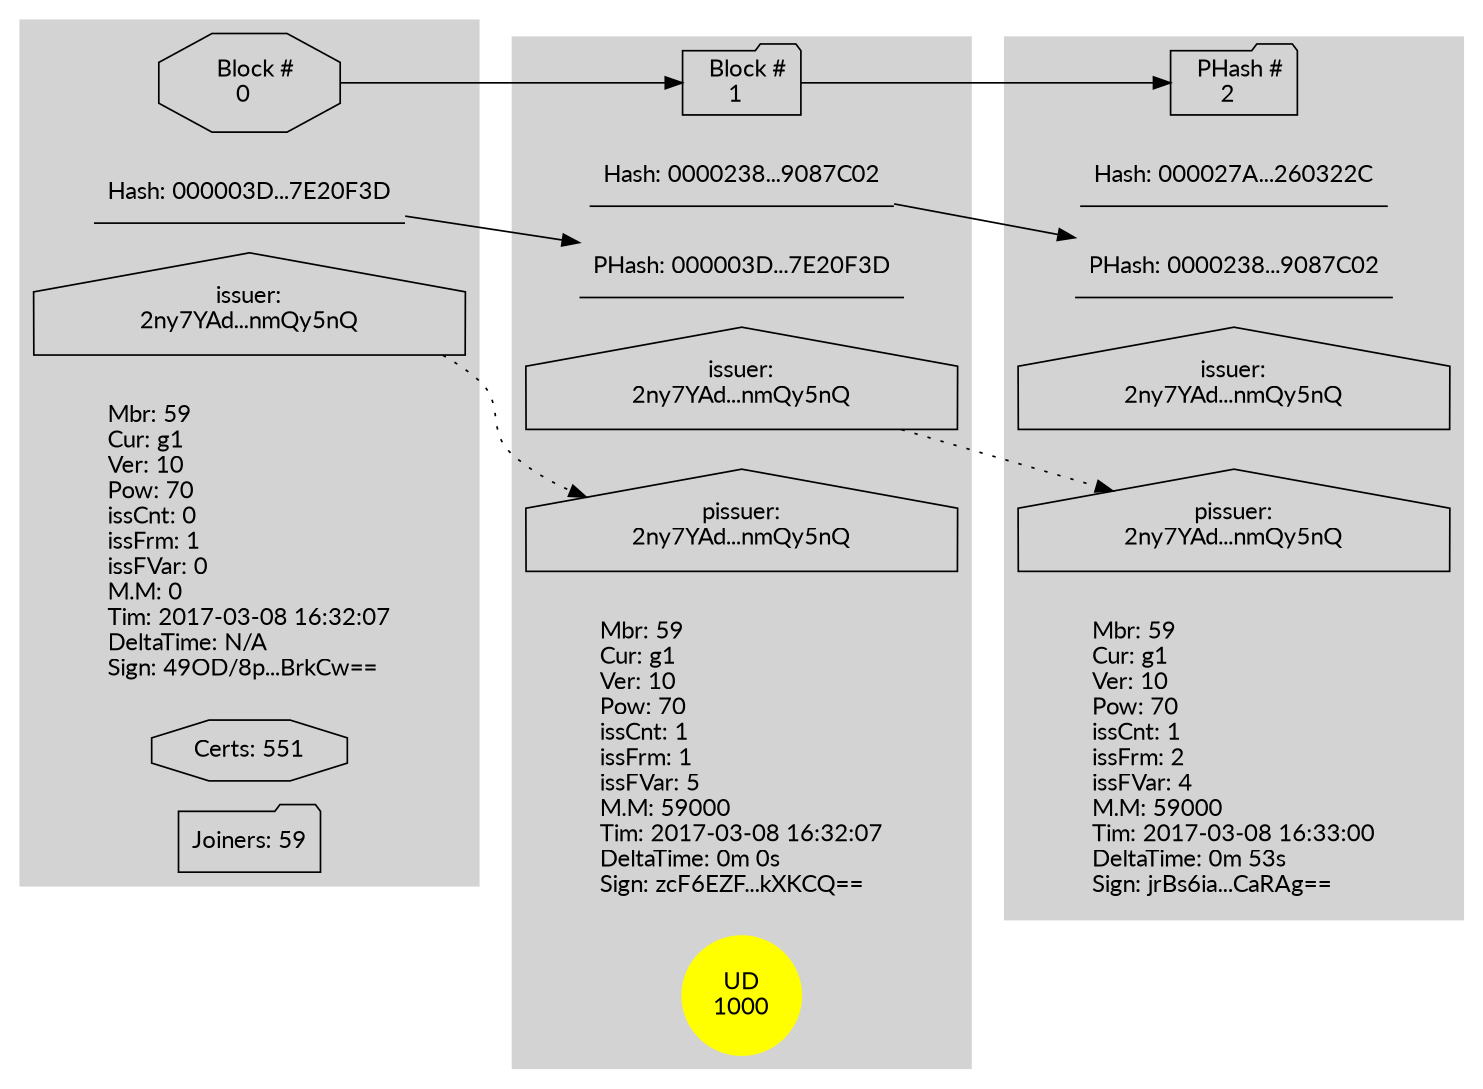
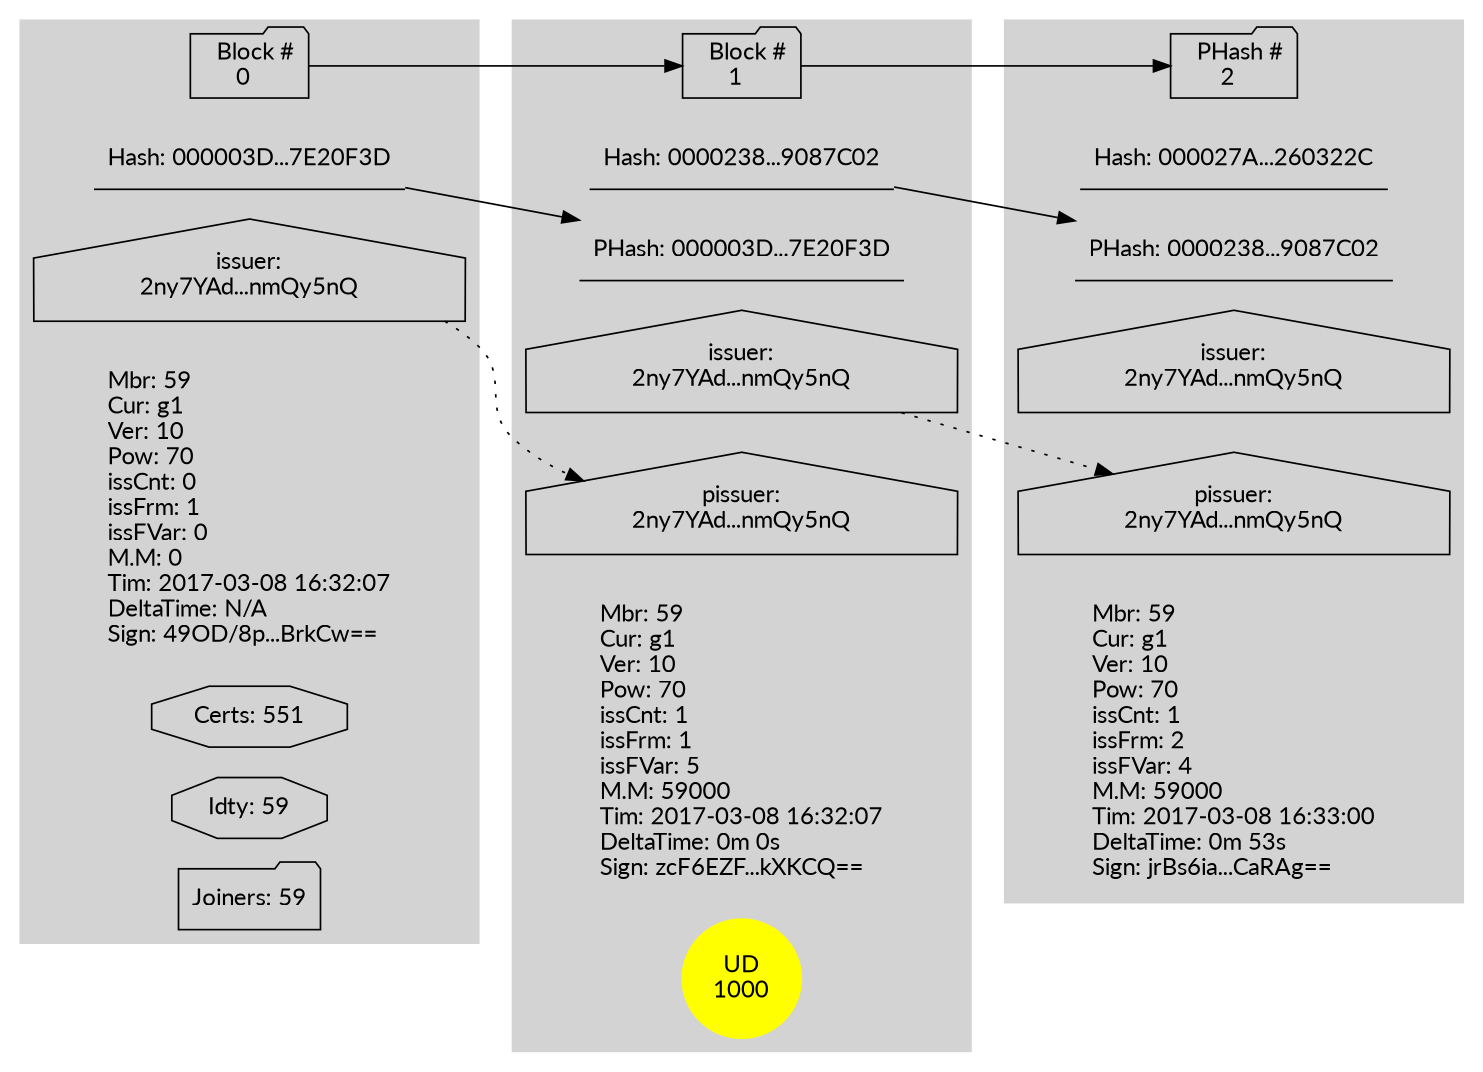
(250, 83) -> (250, 66)
none -> (250, 808)
